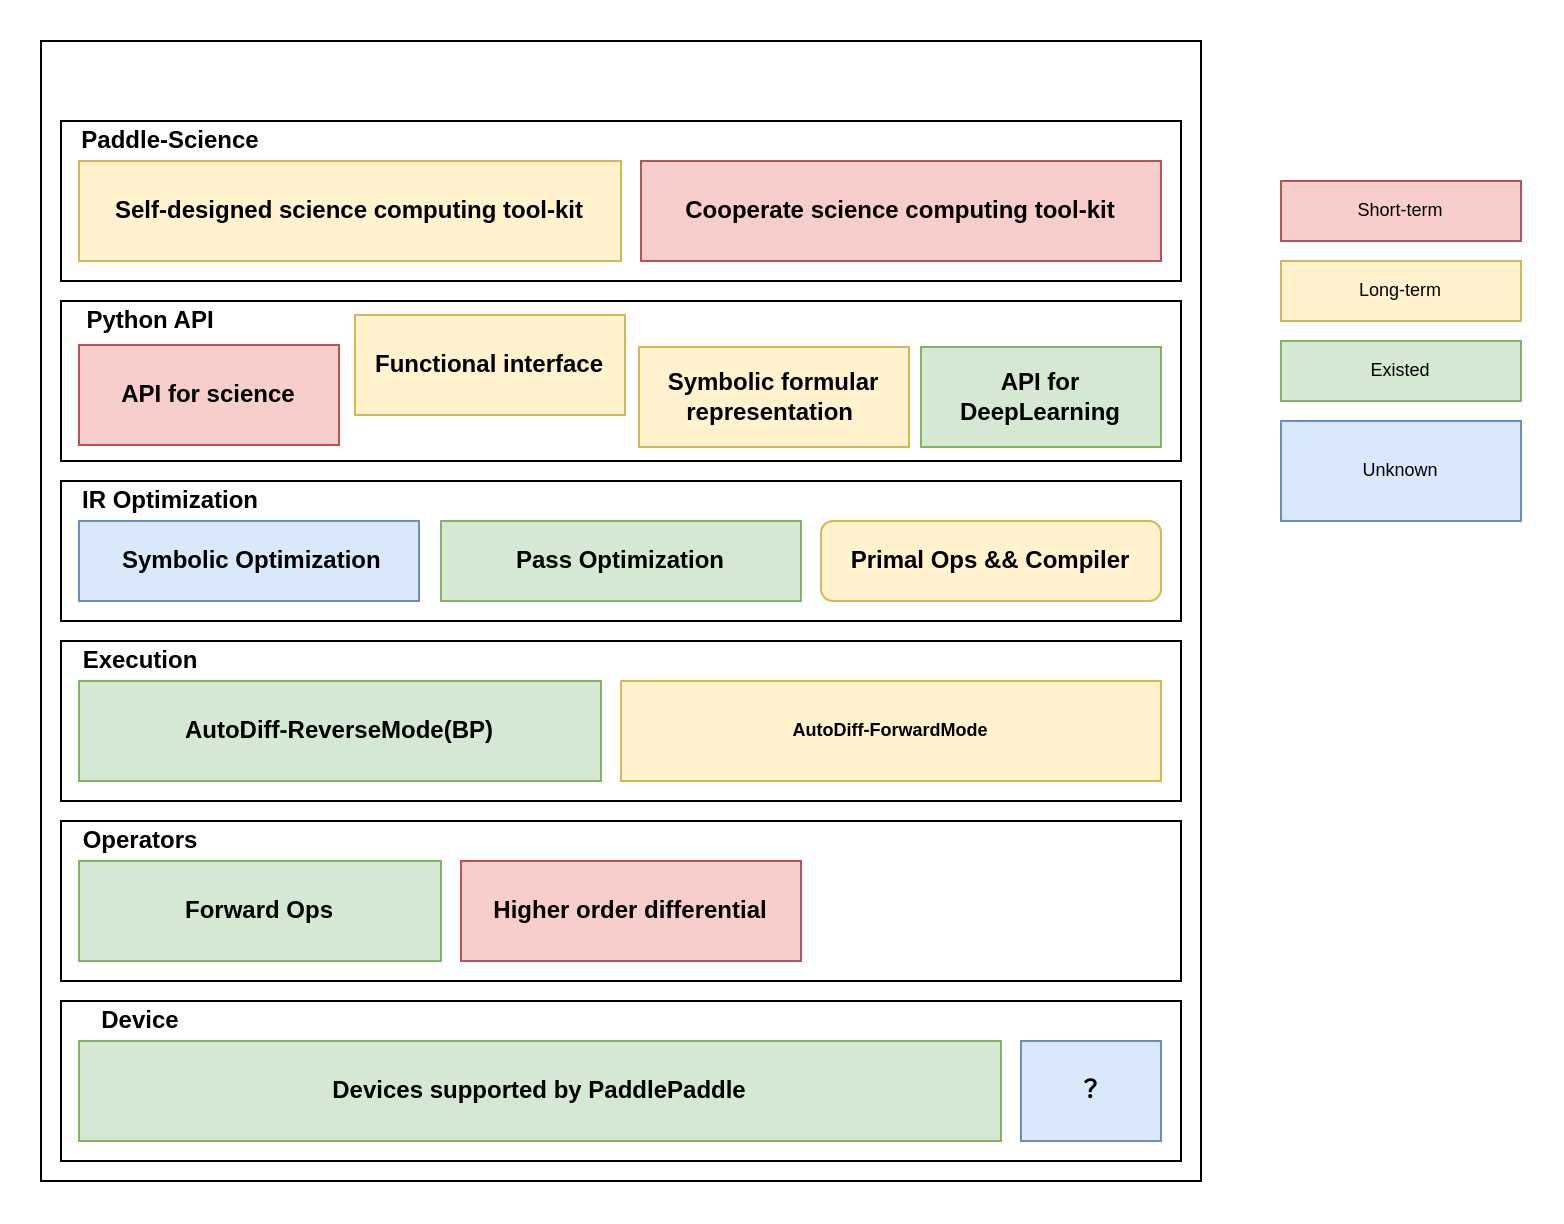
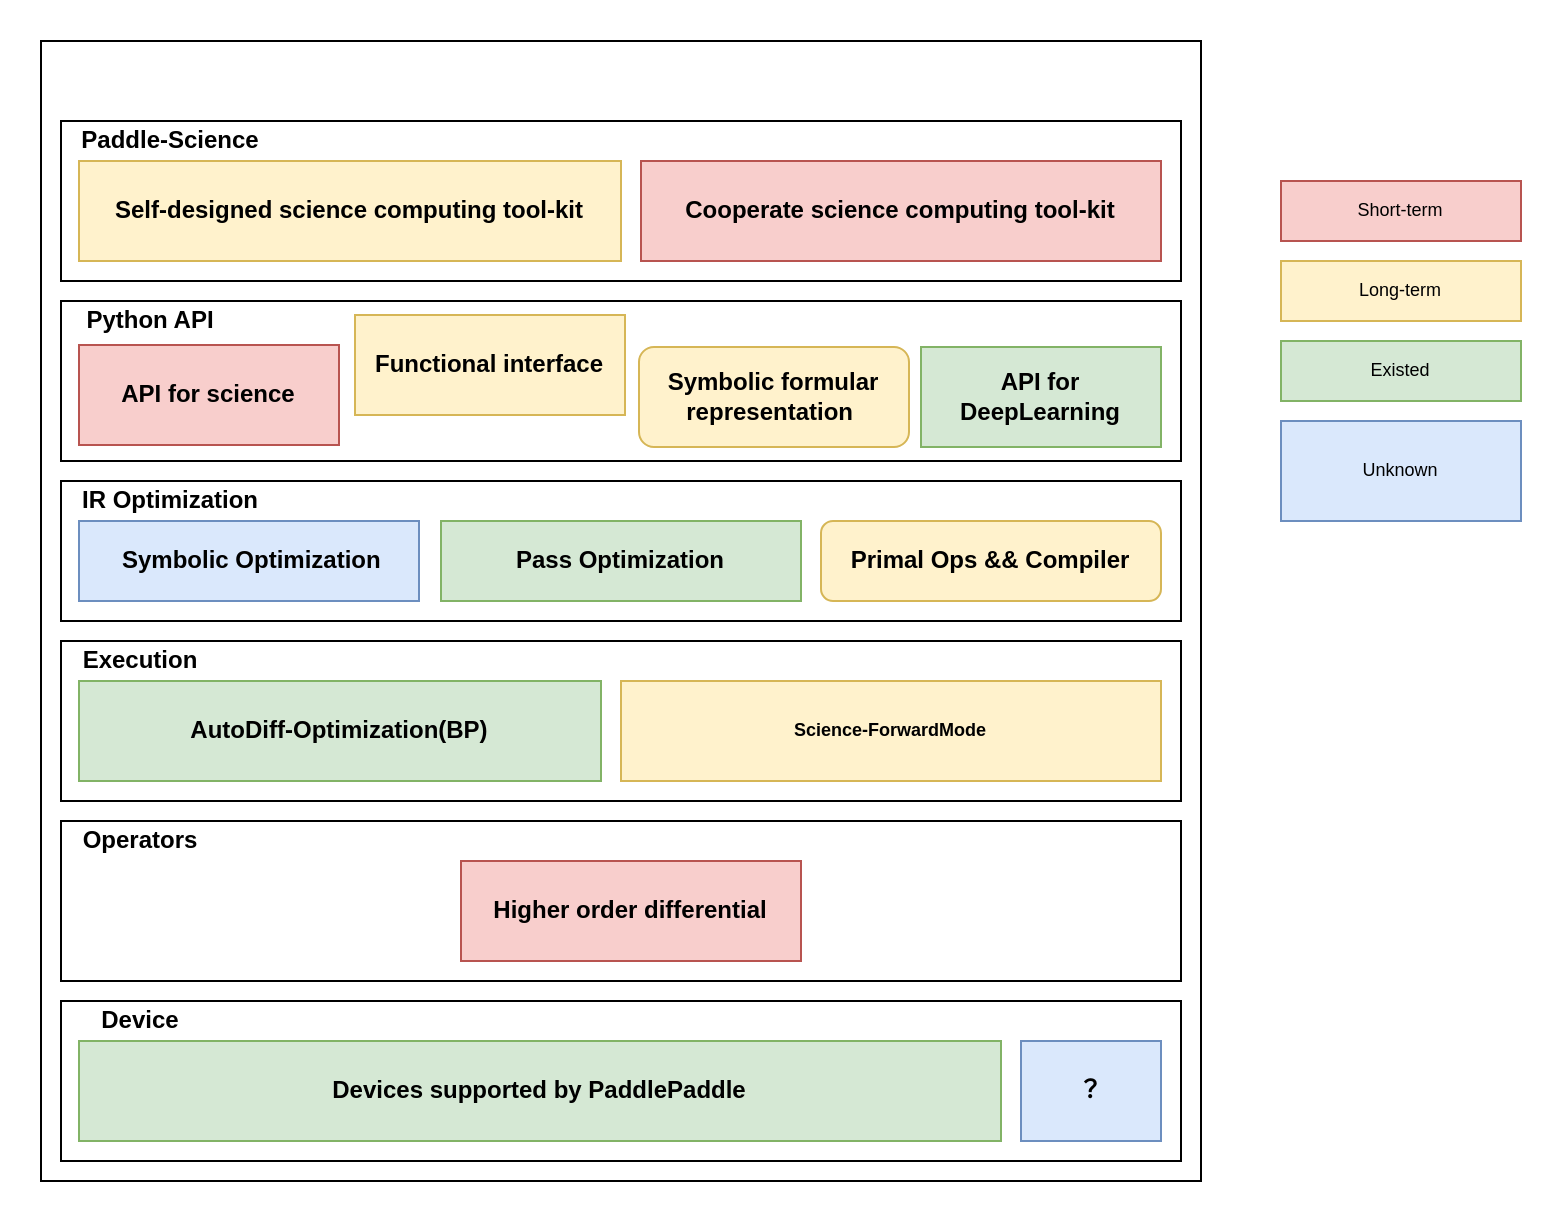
(774, 397) -> (774, 397)
(340, 731) -> (340, 731)
(891, 731) -> (891, 731)
(260, 911) -> none
